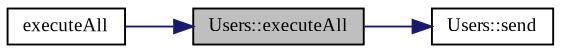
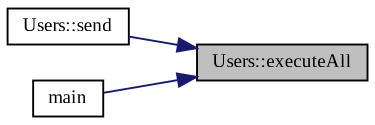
(66, 27) -> (68, 99)
(388, 27) -> (153, 41)
